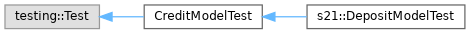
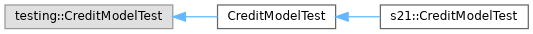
(52, 17) -> (89, 17)
(386, 17) -> (454, 17)
